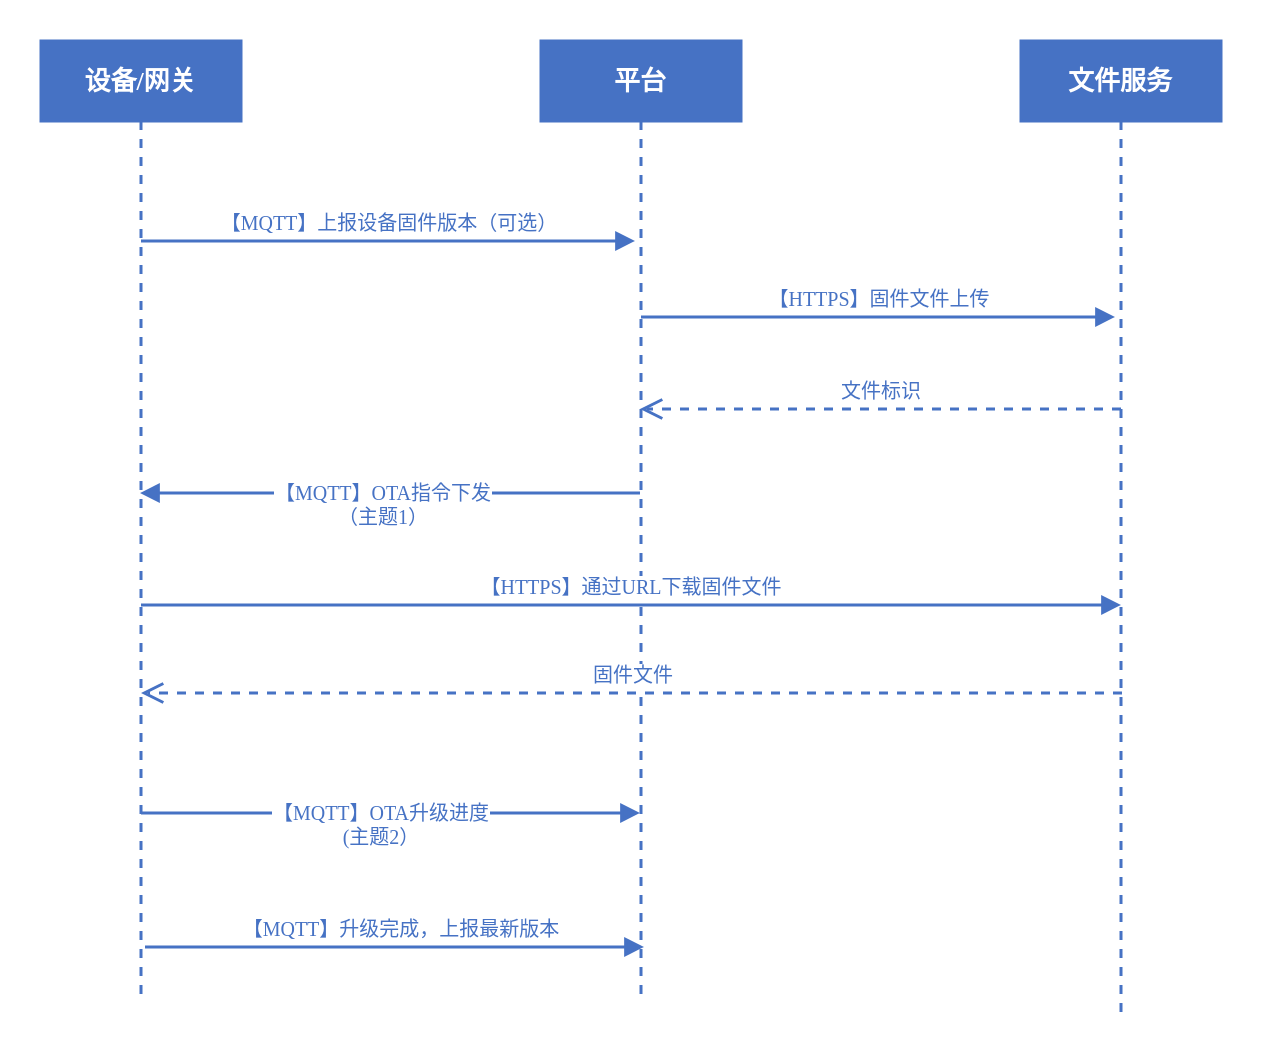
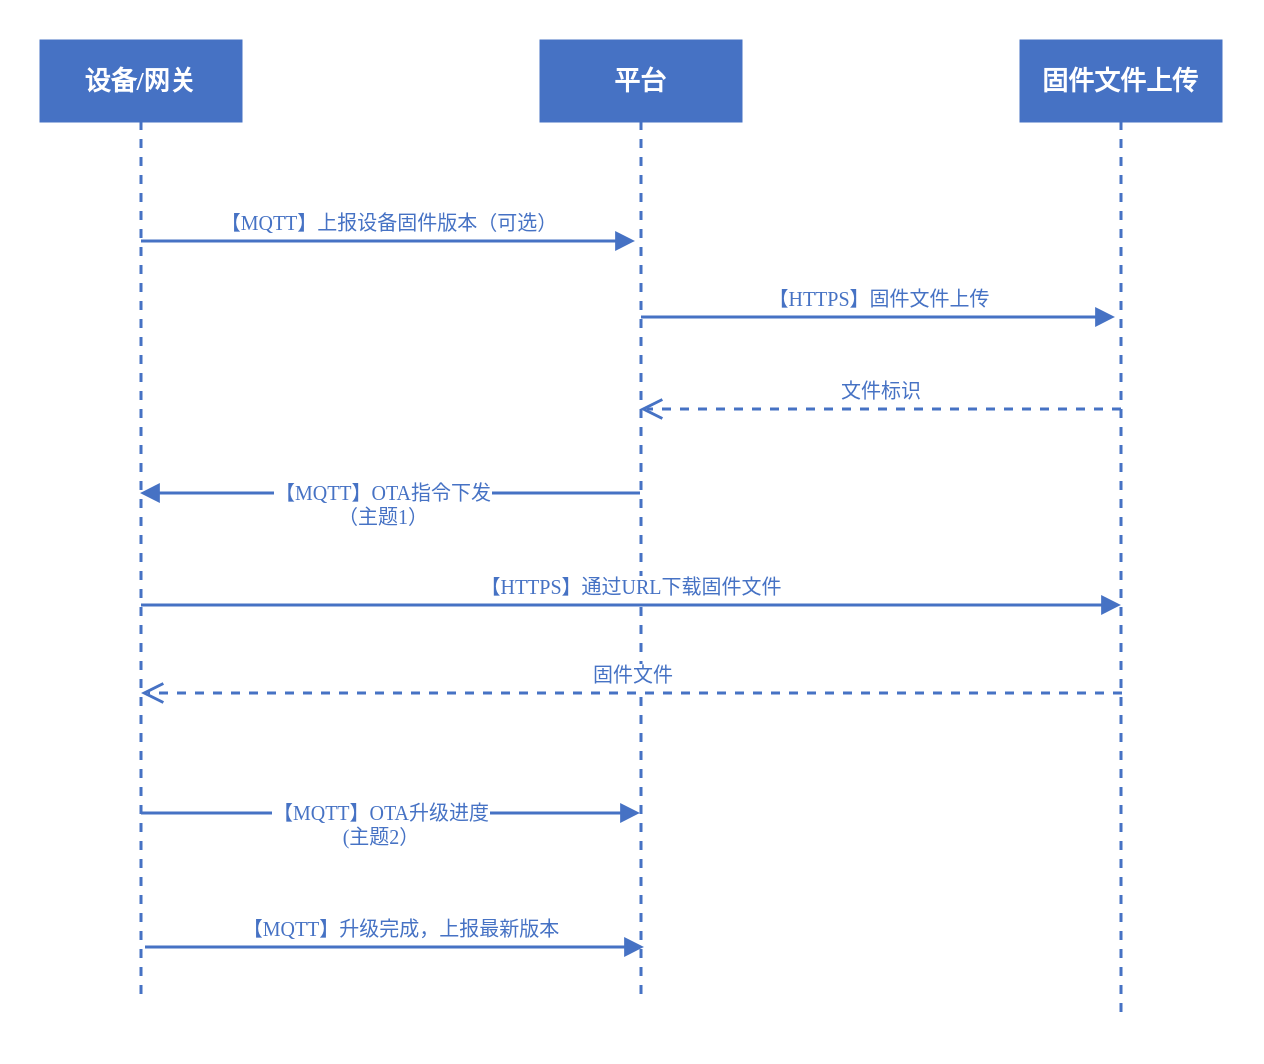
(1121, 81) -> (1121, 81)
